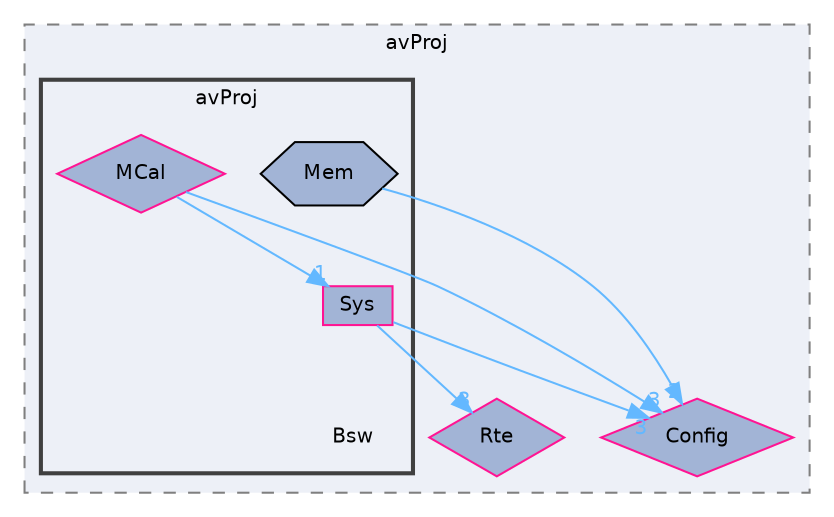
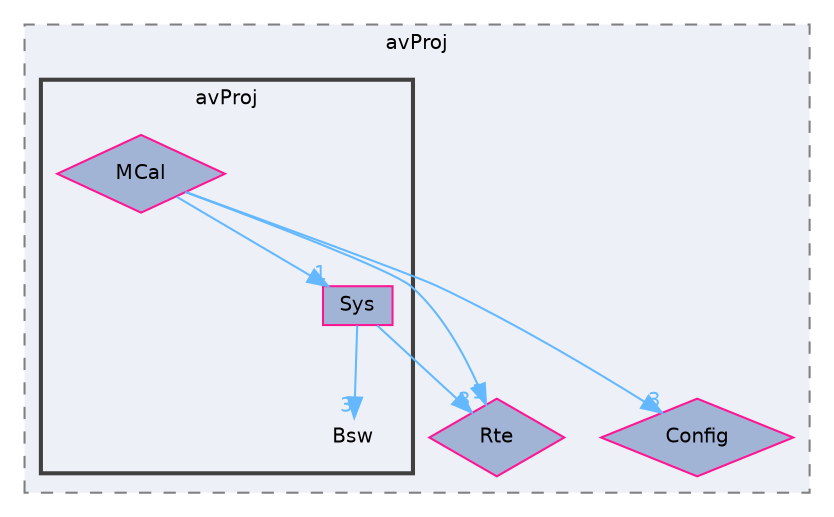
(329, 174) -> none
none -> (431, 307)
(511, 367) -> (356, 361)
